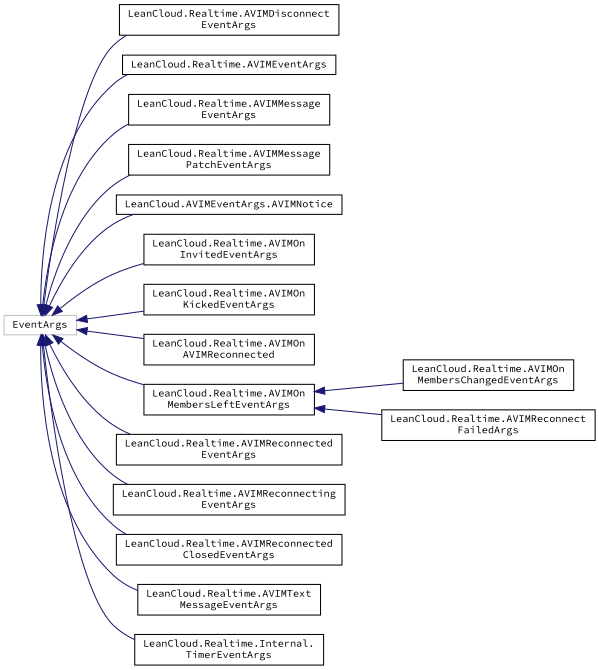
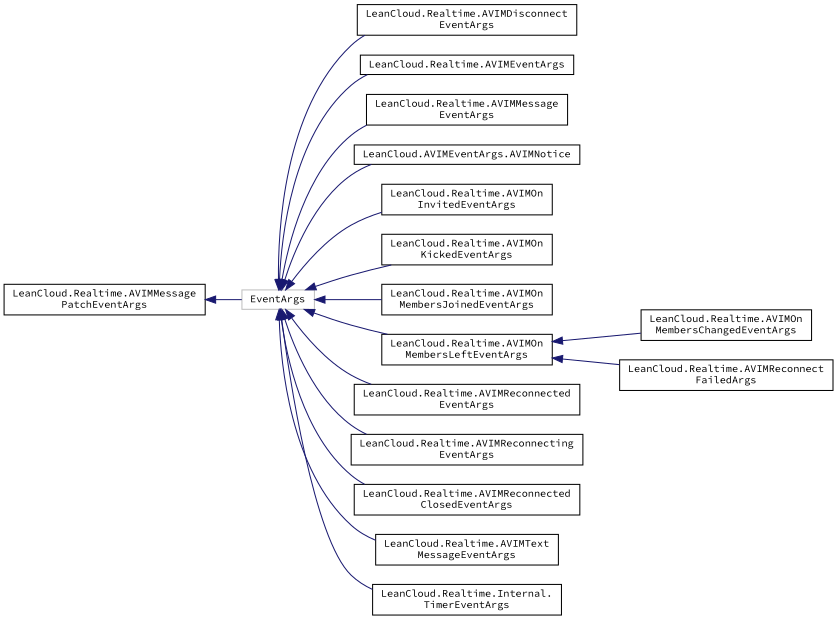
(75, 231) -> (229, 300)
(229, 350) -> (467, 300)
